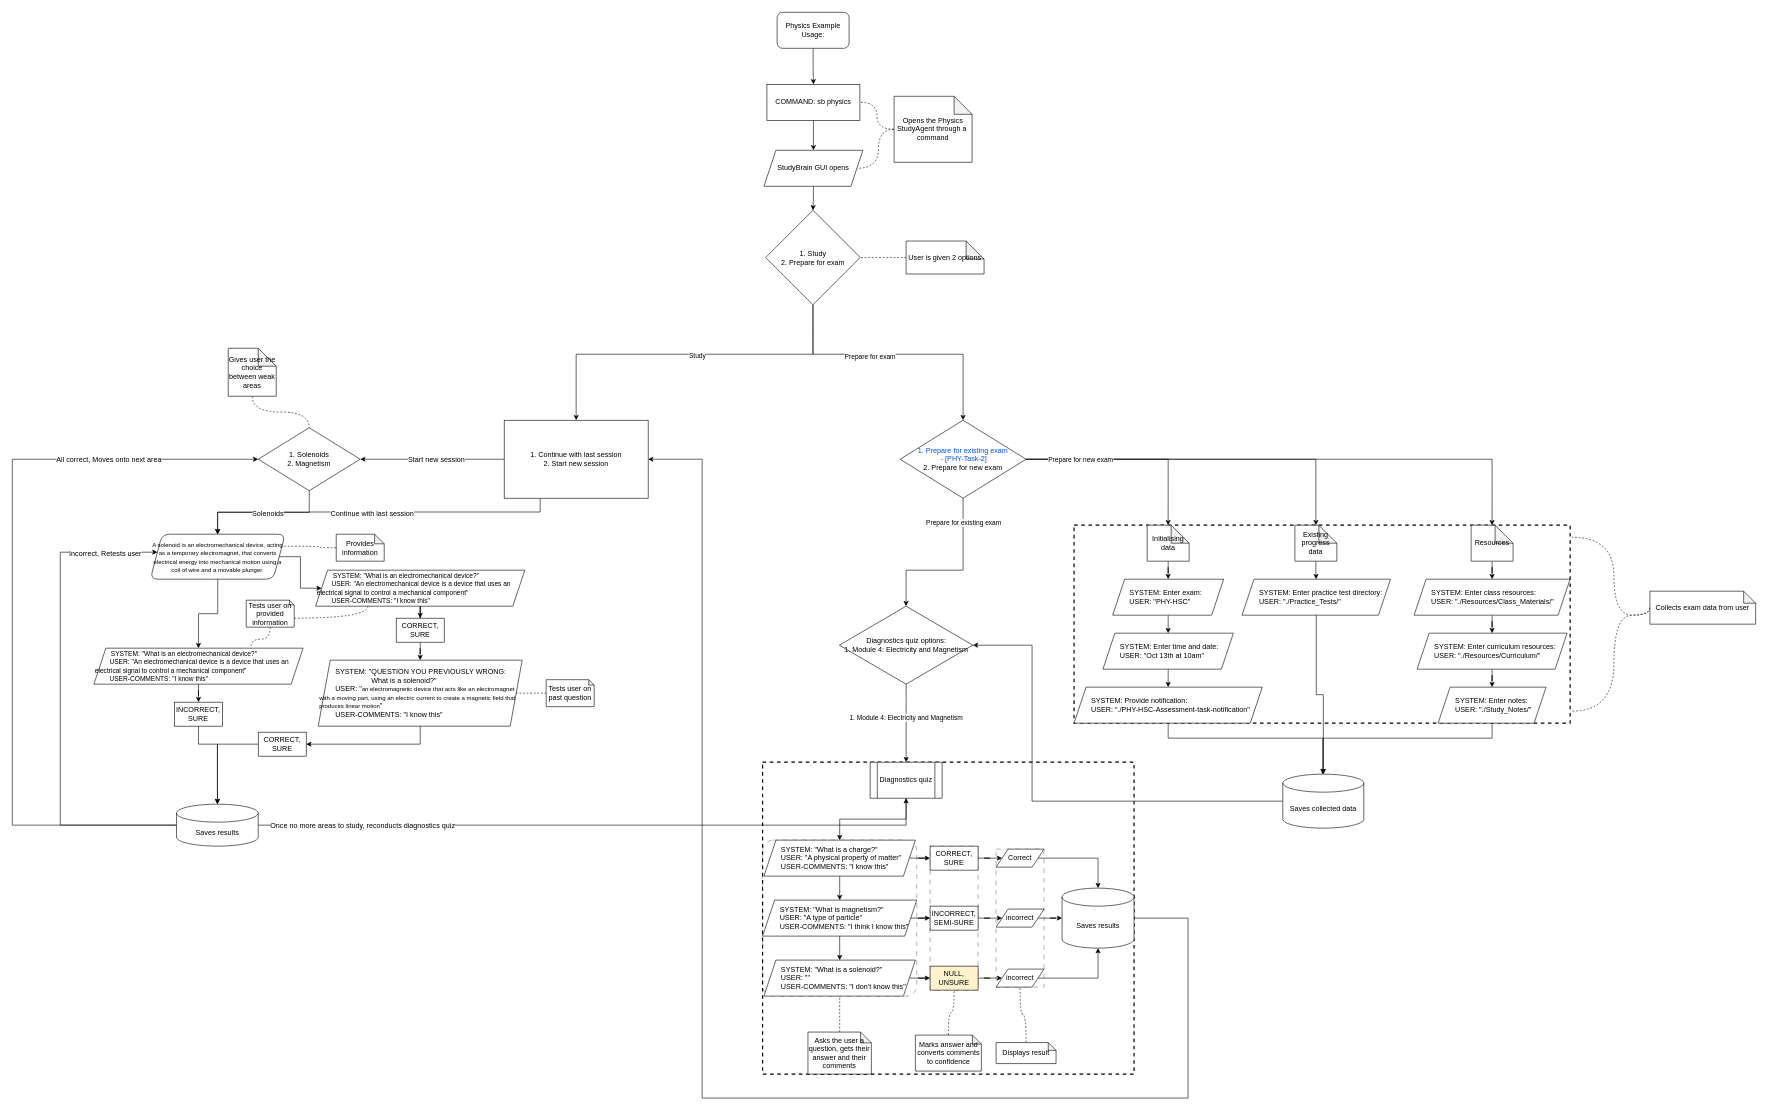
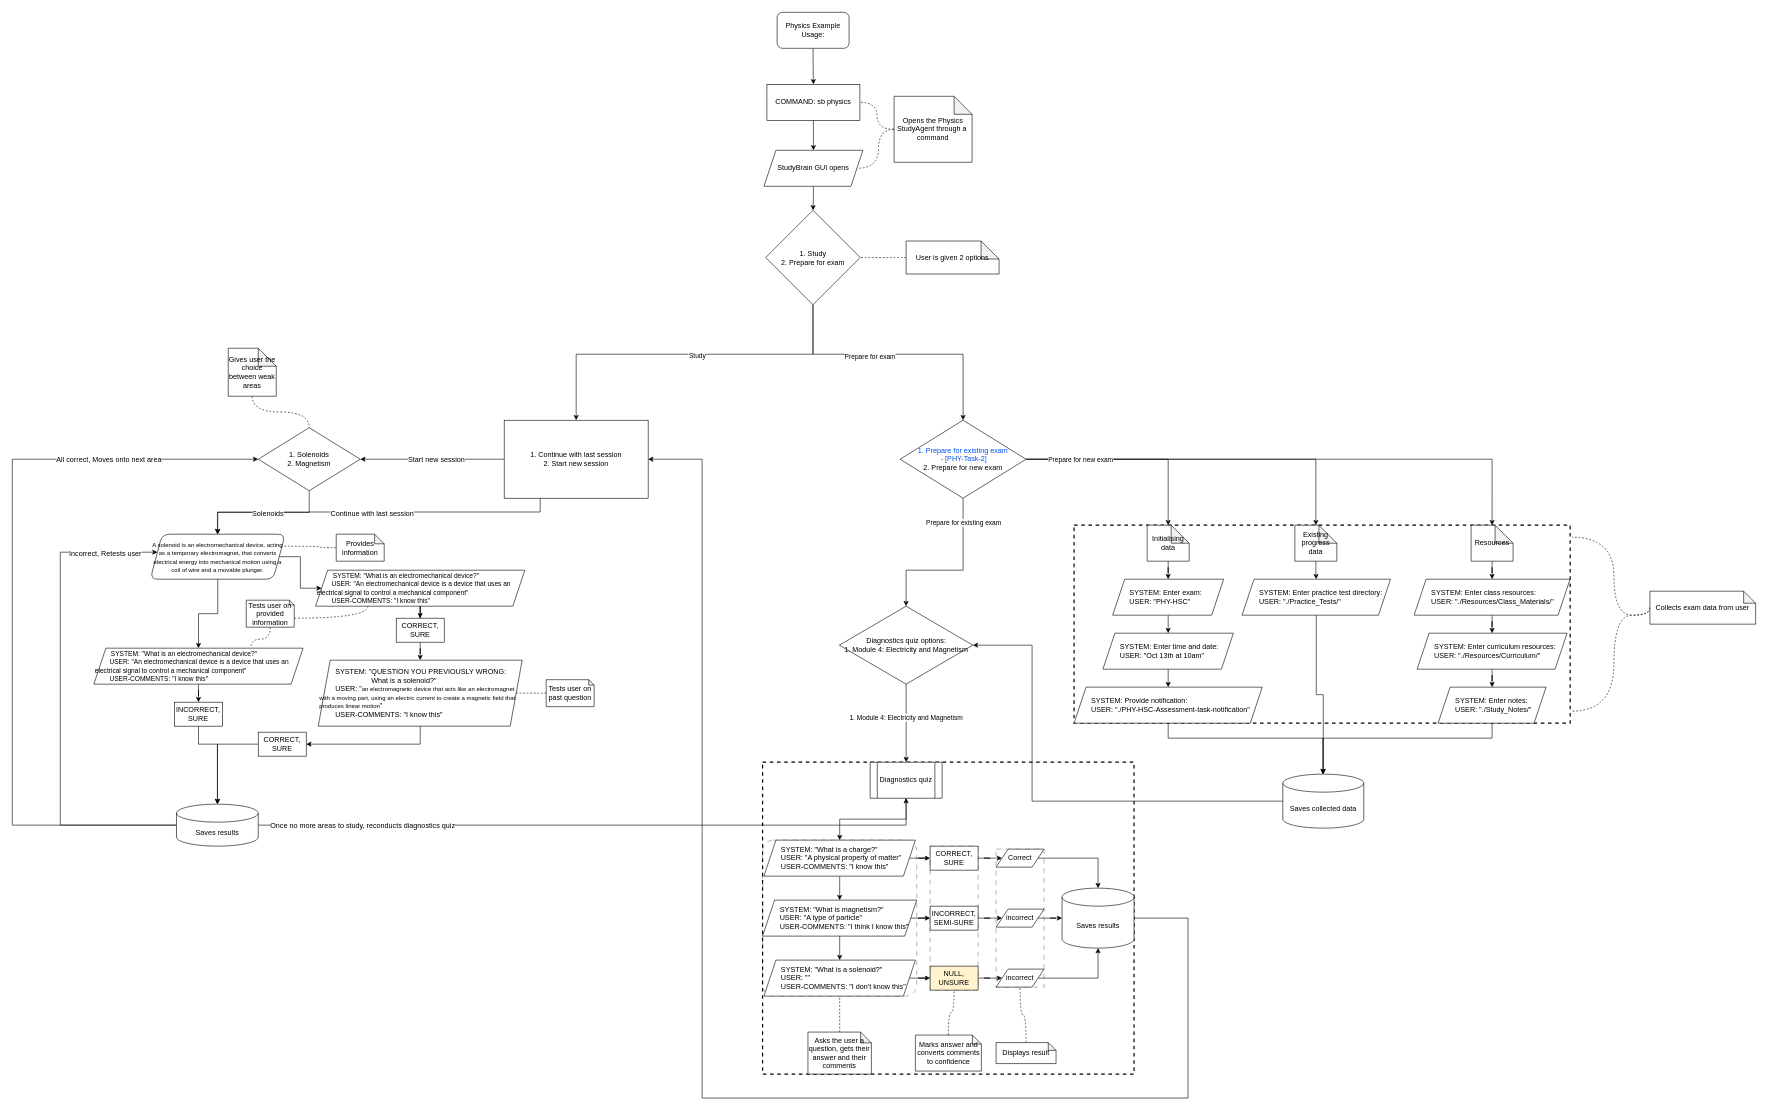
(945, 258) -> (953, 258)
